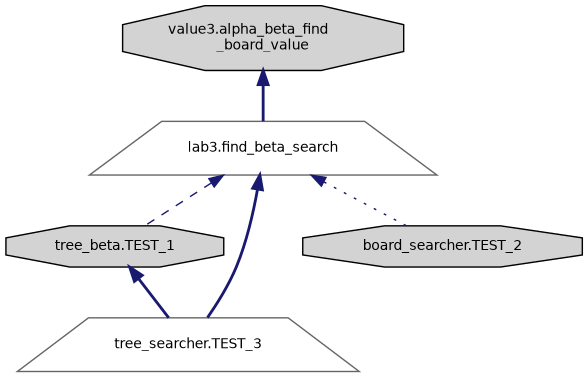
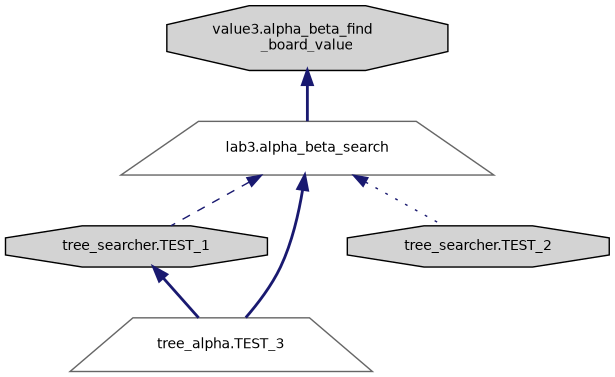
(263, 148) -> (307, 148)
(115, 246) -> (136, 246)
(443, 246) -> (478, 246)
(188, 345) -> (221, 345)
